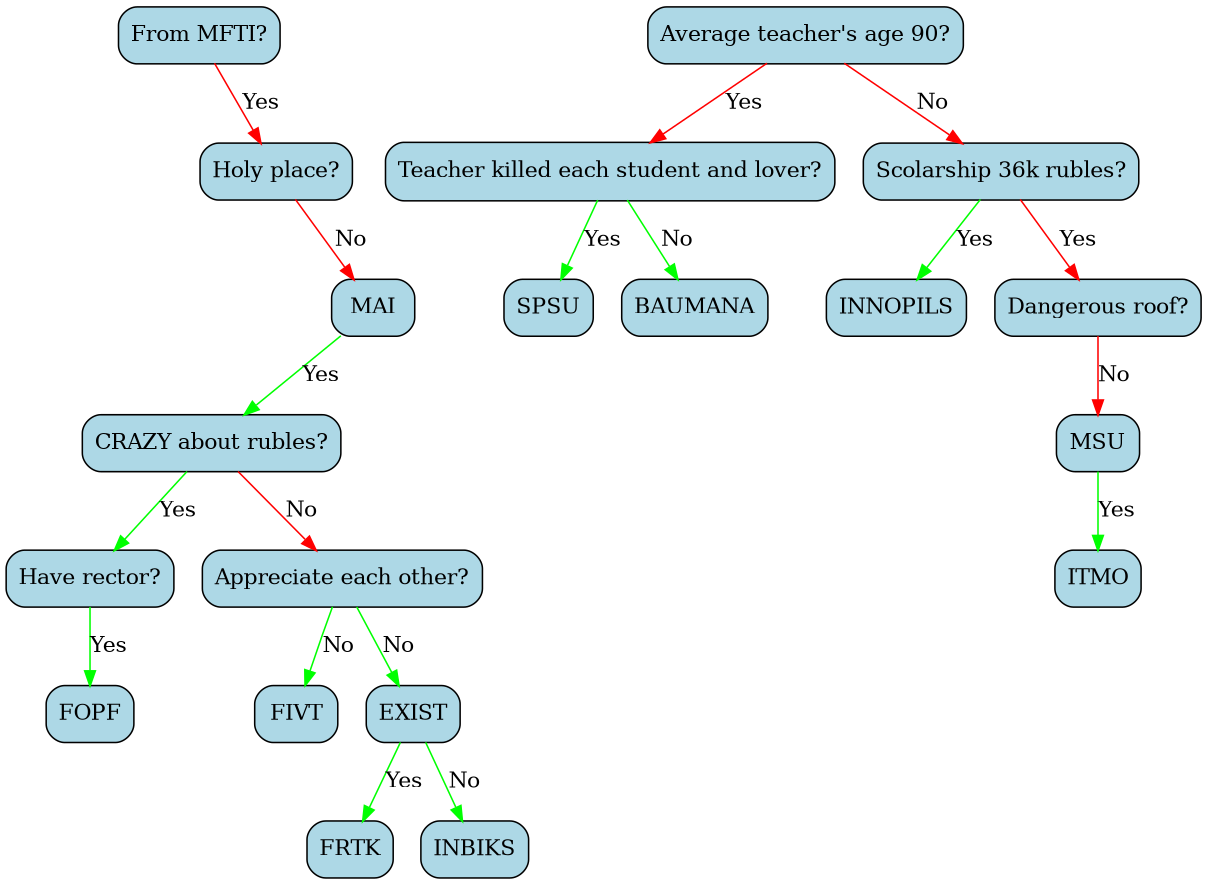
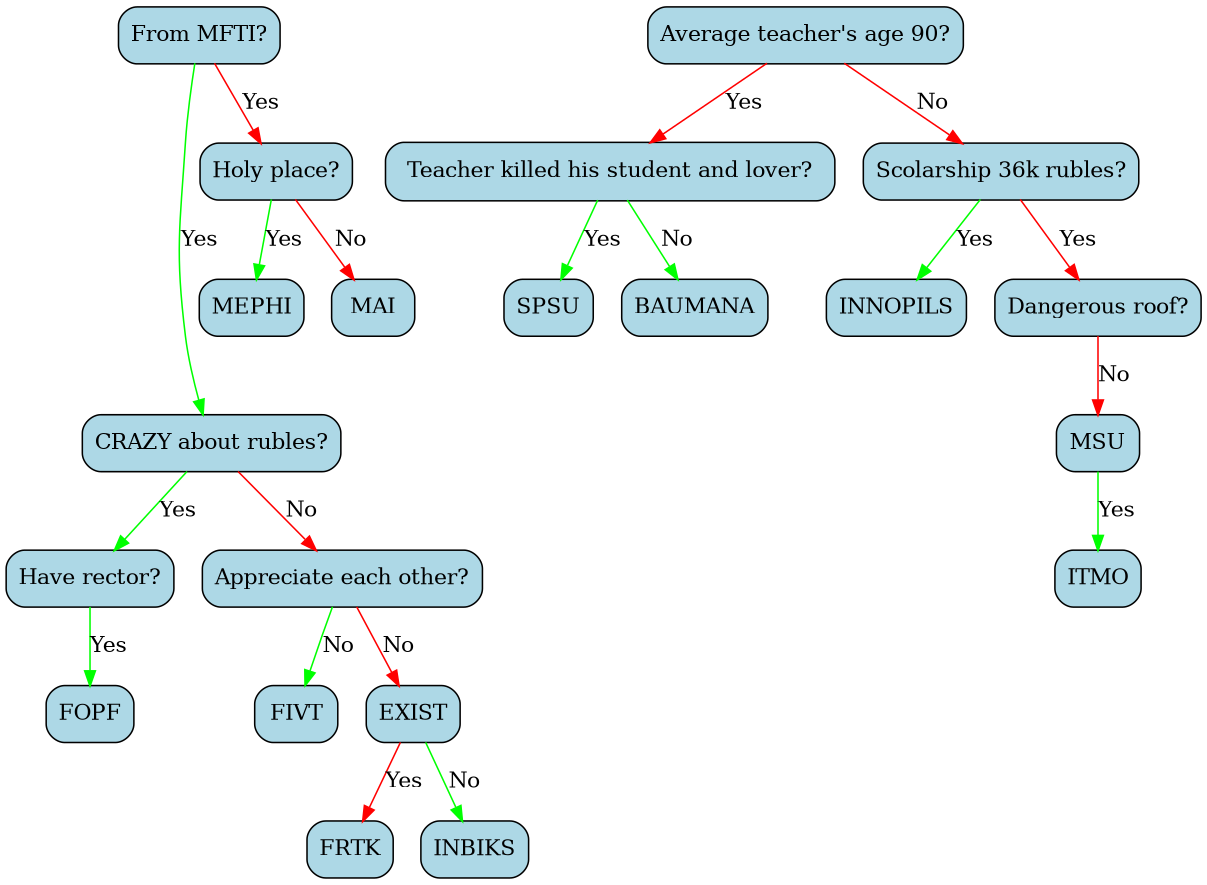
(610, 172) -> (610, 172)
none -> (252, 308)
(299, 370) -> (180, 232)
(374, 640) -> (374, 640)
(385, 775) -> (385, 775)
